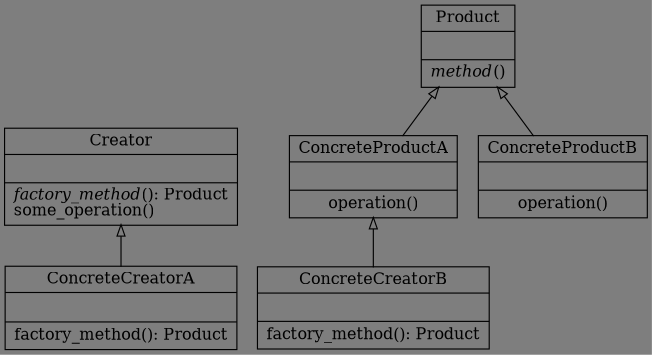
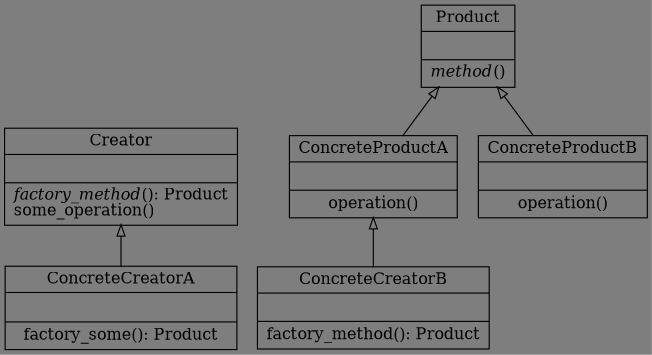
(121, 335) -> (121, 335)
